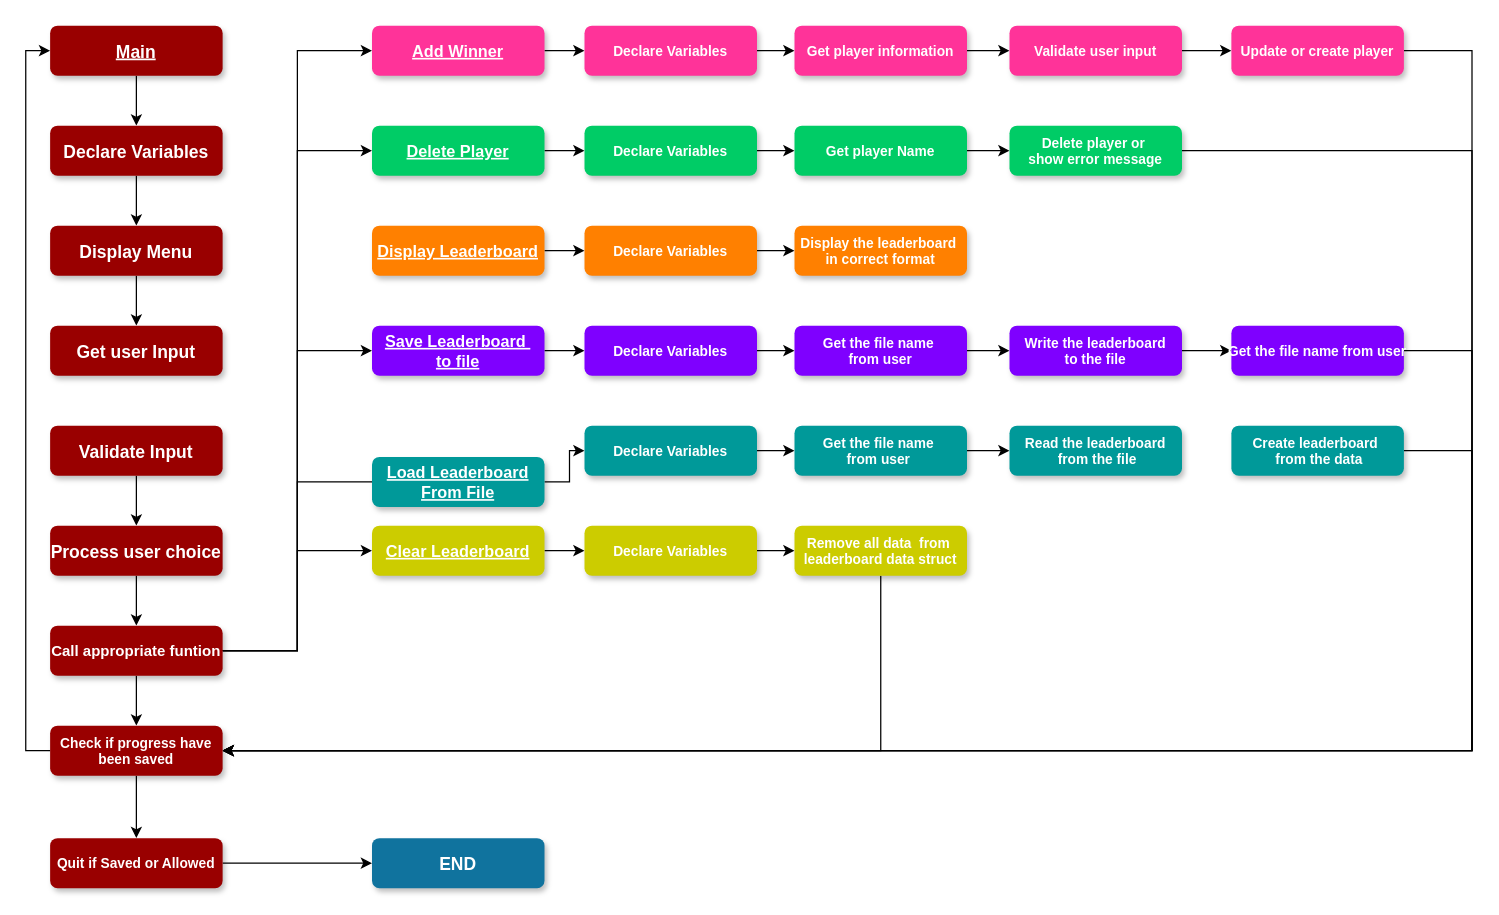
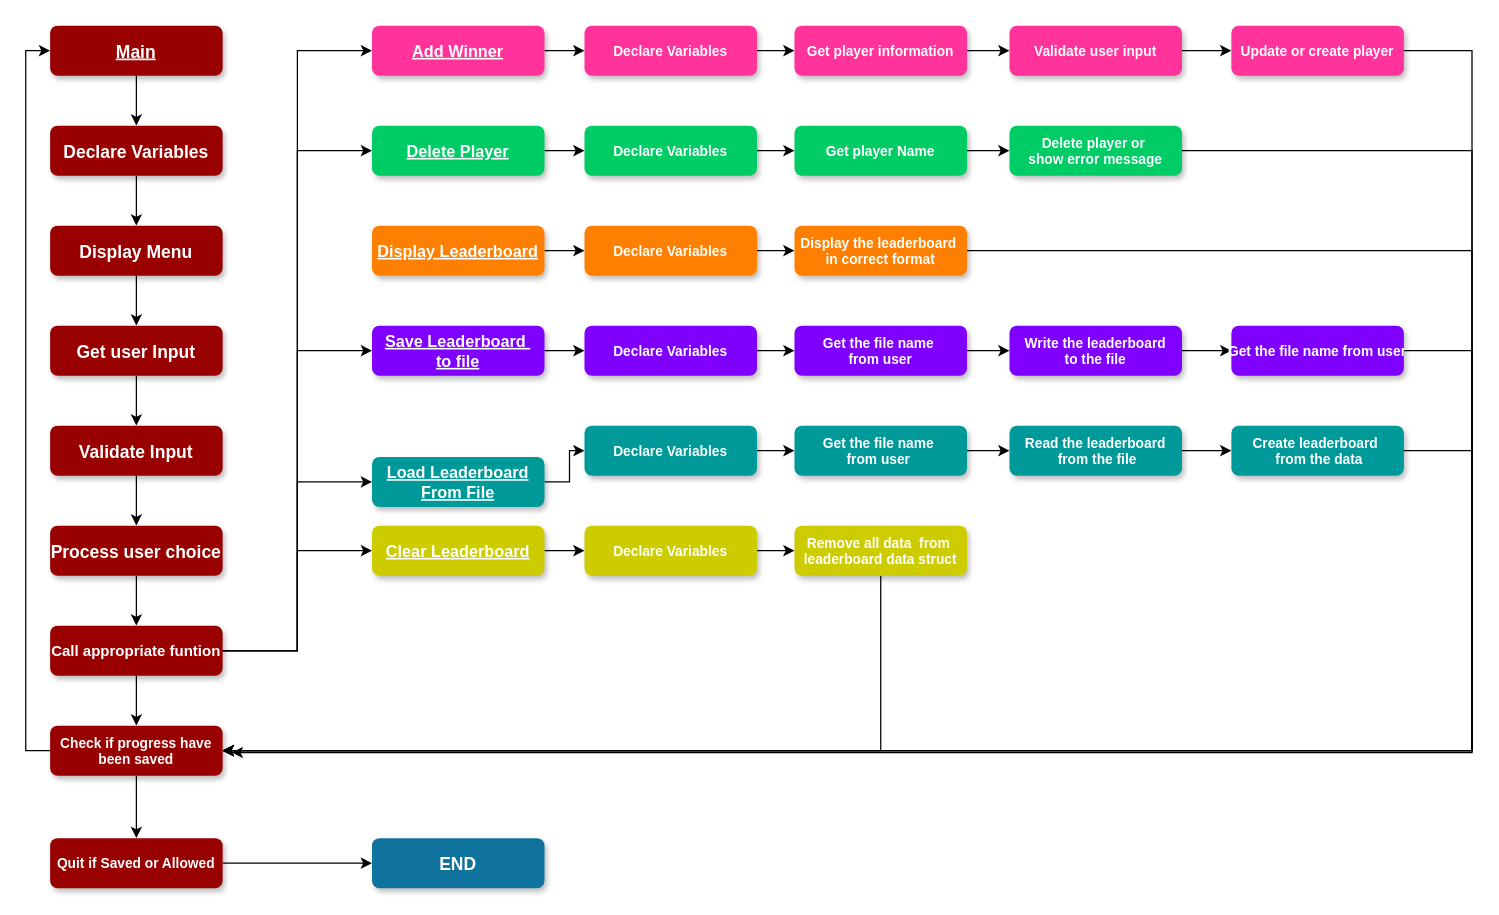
none -> (136, 397)
none -> (1202, 451)
(365, 482) -> (362, 482)
none -> (857, 753)
